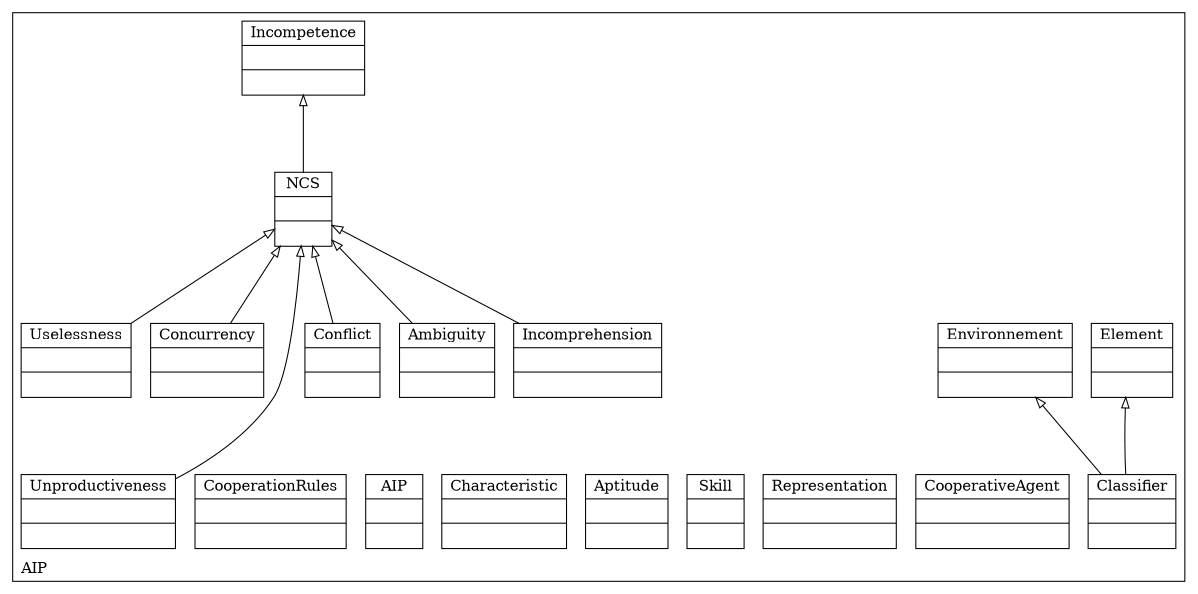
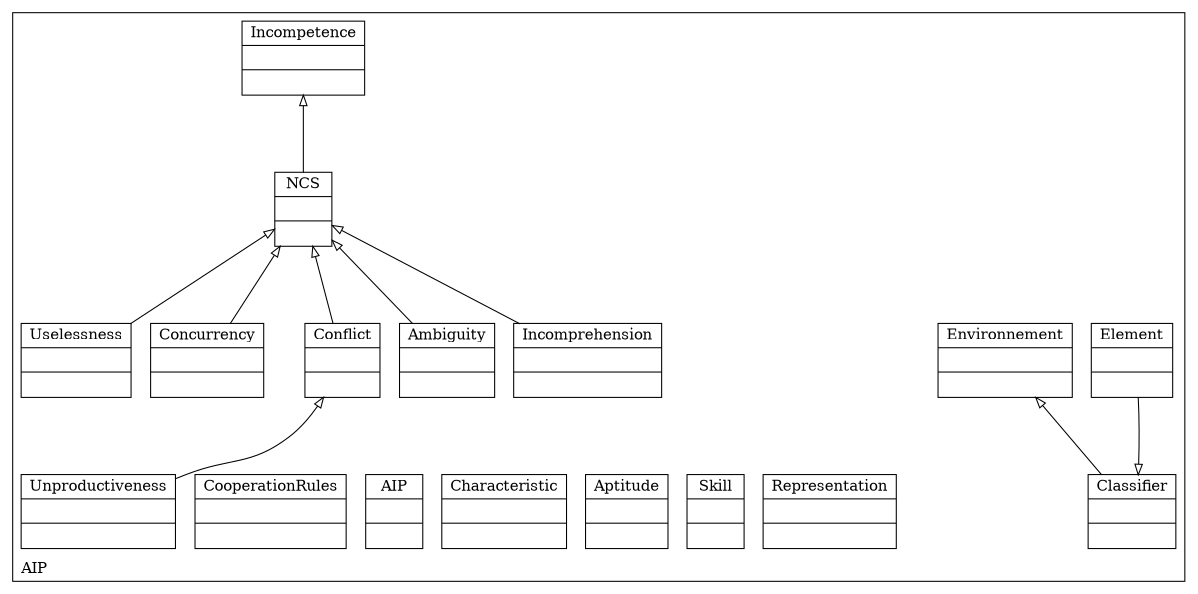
(277, 391) -> (254, 456)
(1125, 441) -> (1139, 431)
(992, 512) -> none
